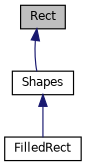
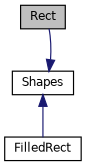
(35, 56) -> (51, 44)
